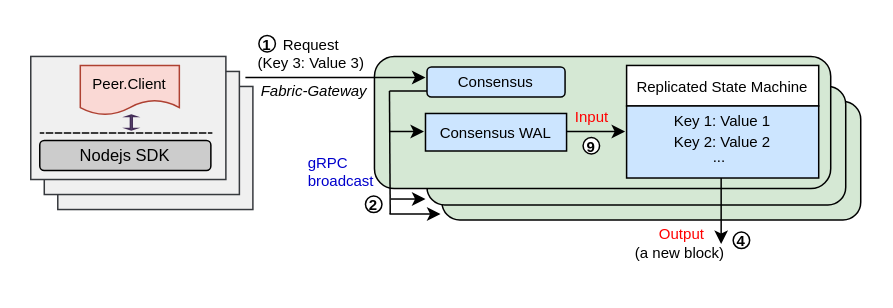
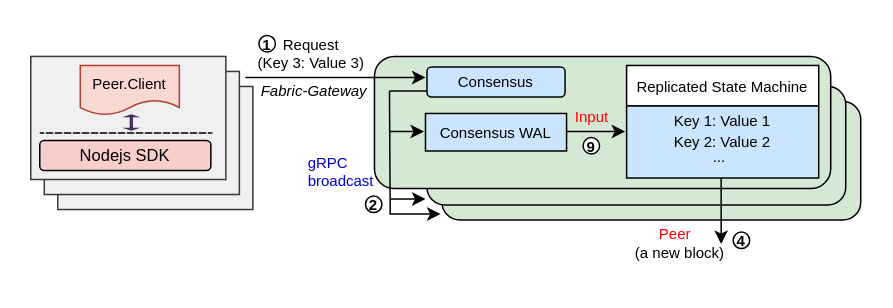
(125, 155) -> (125, 155)
(684, 234) -> (675, 234)
